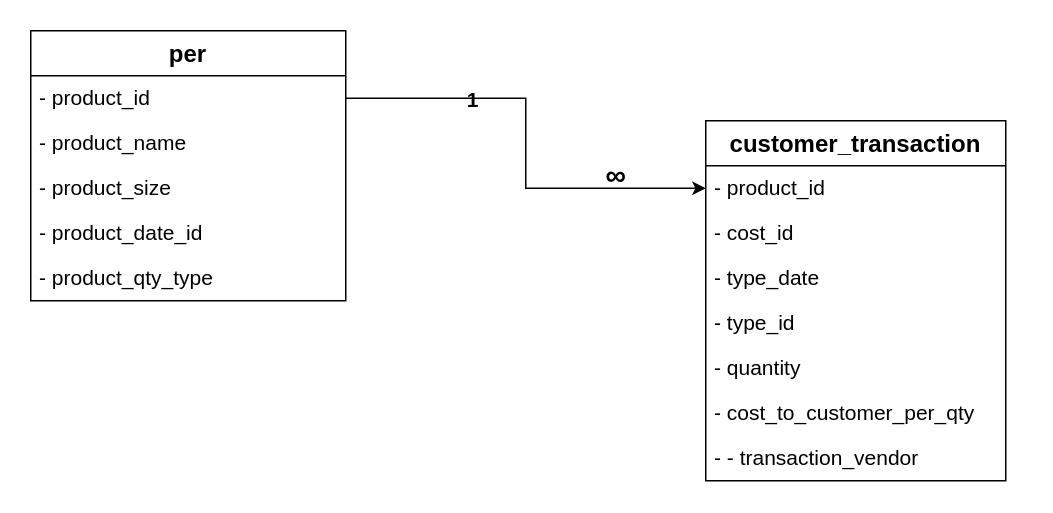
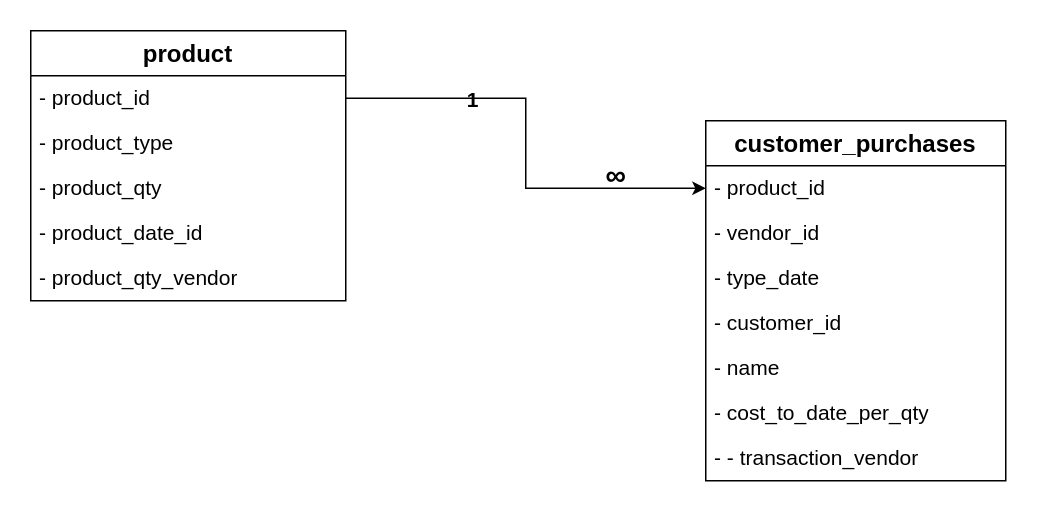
(188, 53) -> (188, 53)
(108, 143) -> (108, 143)
(856, 143) -> (856, 143)
(106, 188) -> (103, 188)
(755, 233) -> (766, 233)
(128, 278) -> (138, 278)
(755, 323) -> (776, 323)
(760, 368) -> (743, 368)
(843, 413) -> (823, 413)
